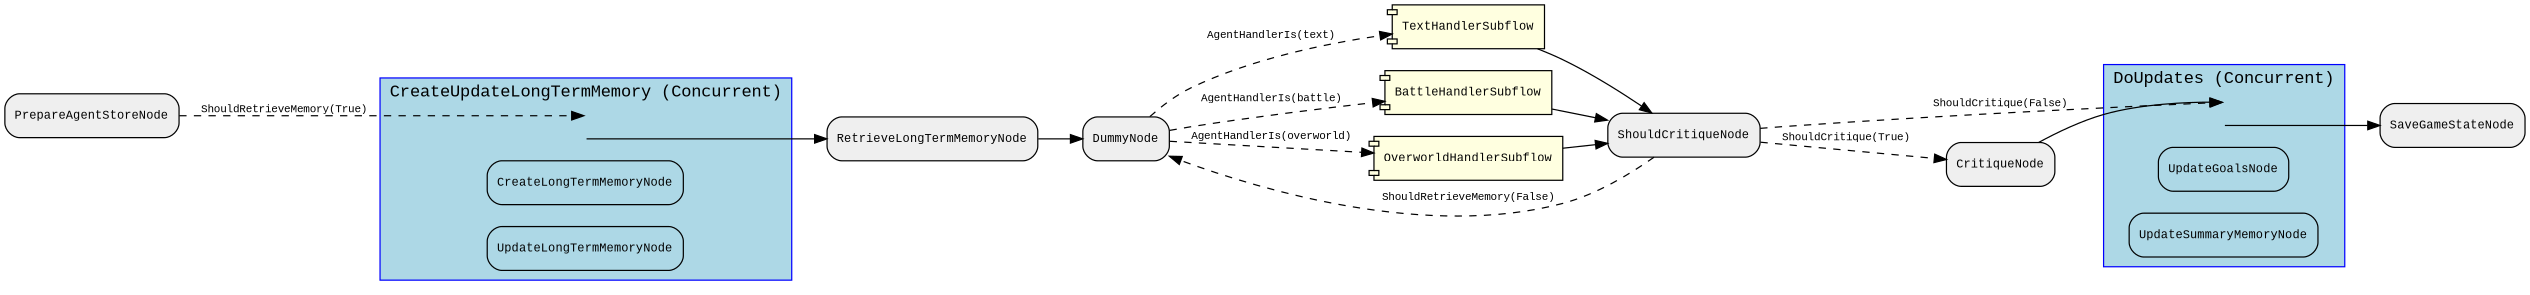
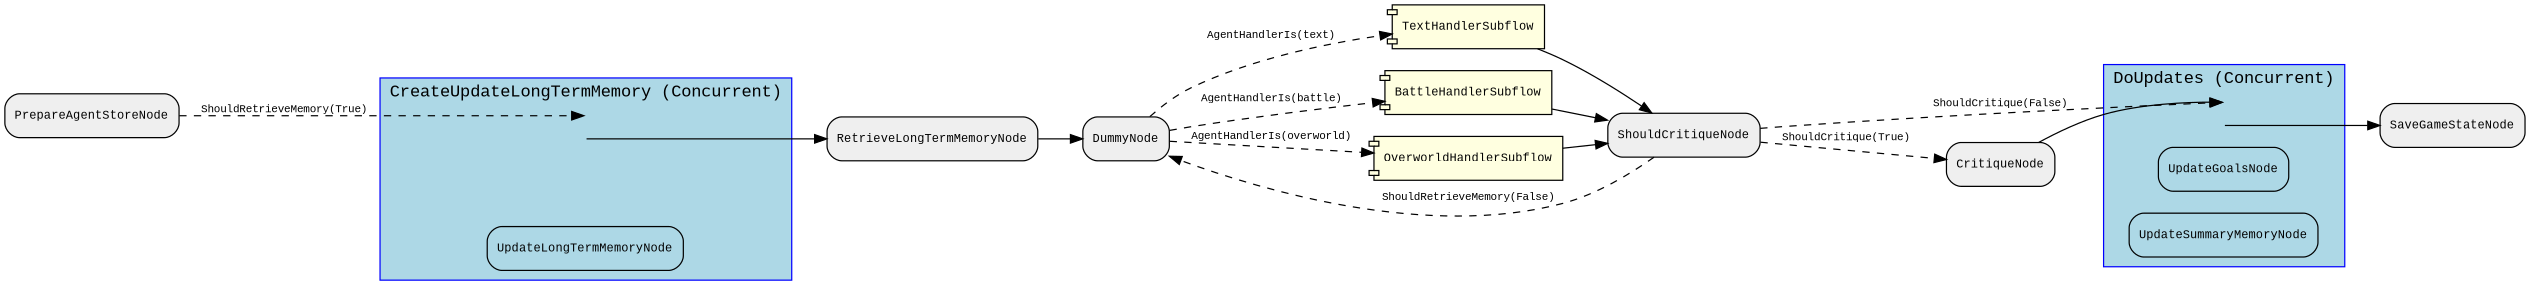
(585, 183) -> none
